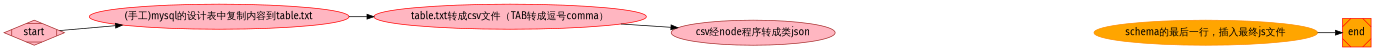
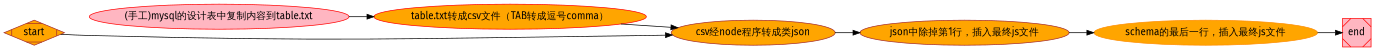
(510, 17) -> (510, 17)
(87, 28) -> (363, 39)
(34, 33) -> (34, 33)
(753, 33) -> (753, 33)
none -> (964, 33)
(1357, 33) -> (1357, 33)
